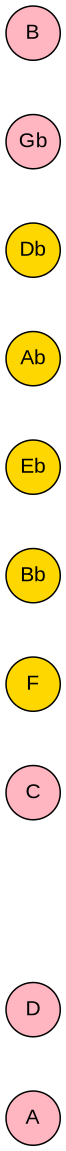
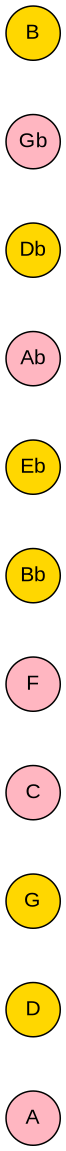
(33, 33) -> (33, 33)
(33, 359) -> (33, 359)
(33, 684) -> (33, 684)
none -> (33, 901)
(33, 1010) -> (33, 1010)
